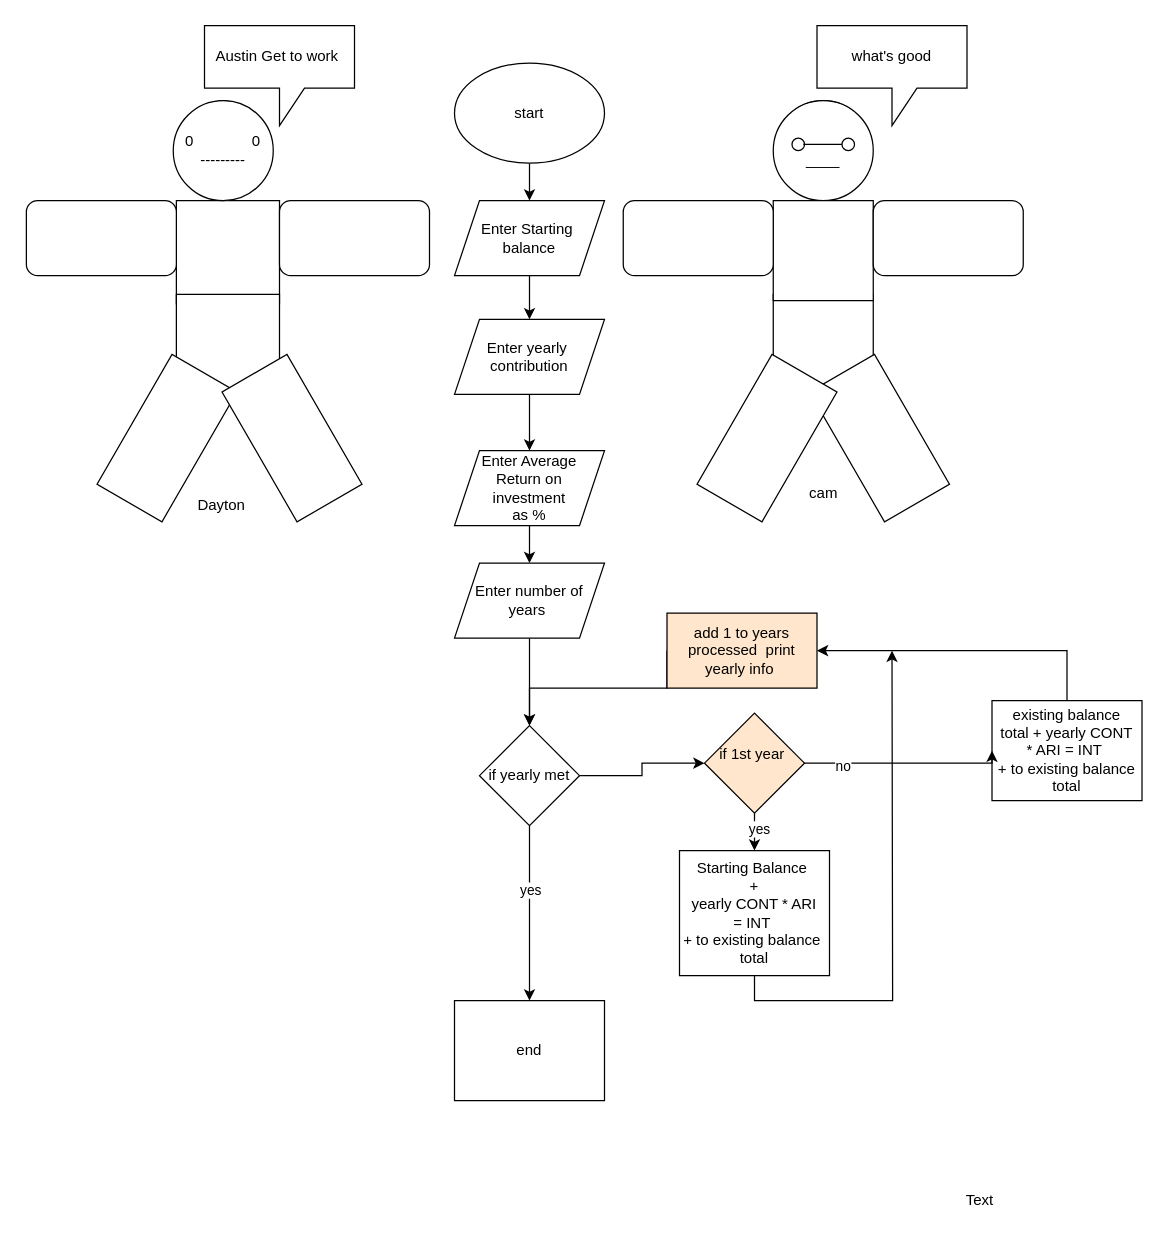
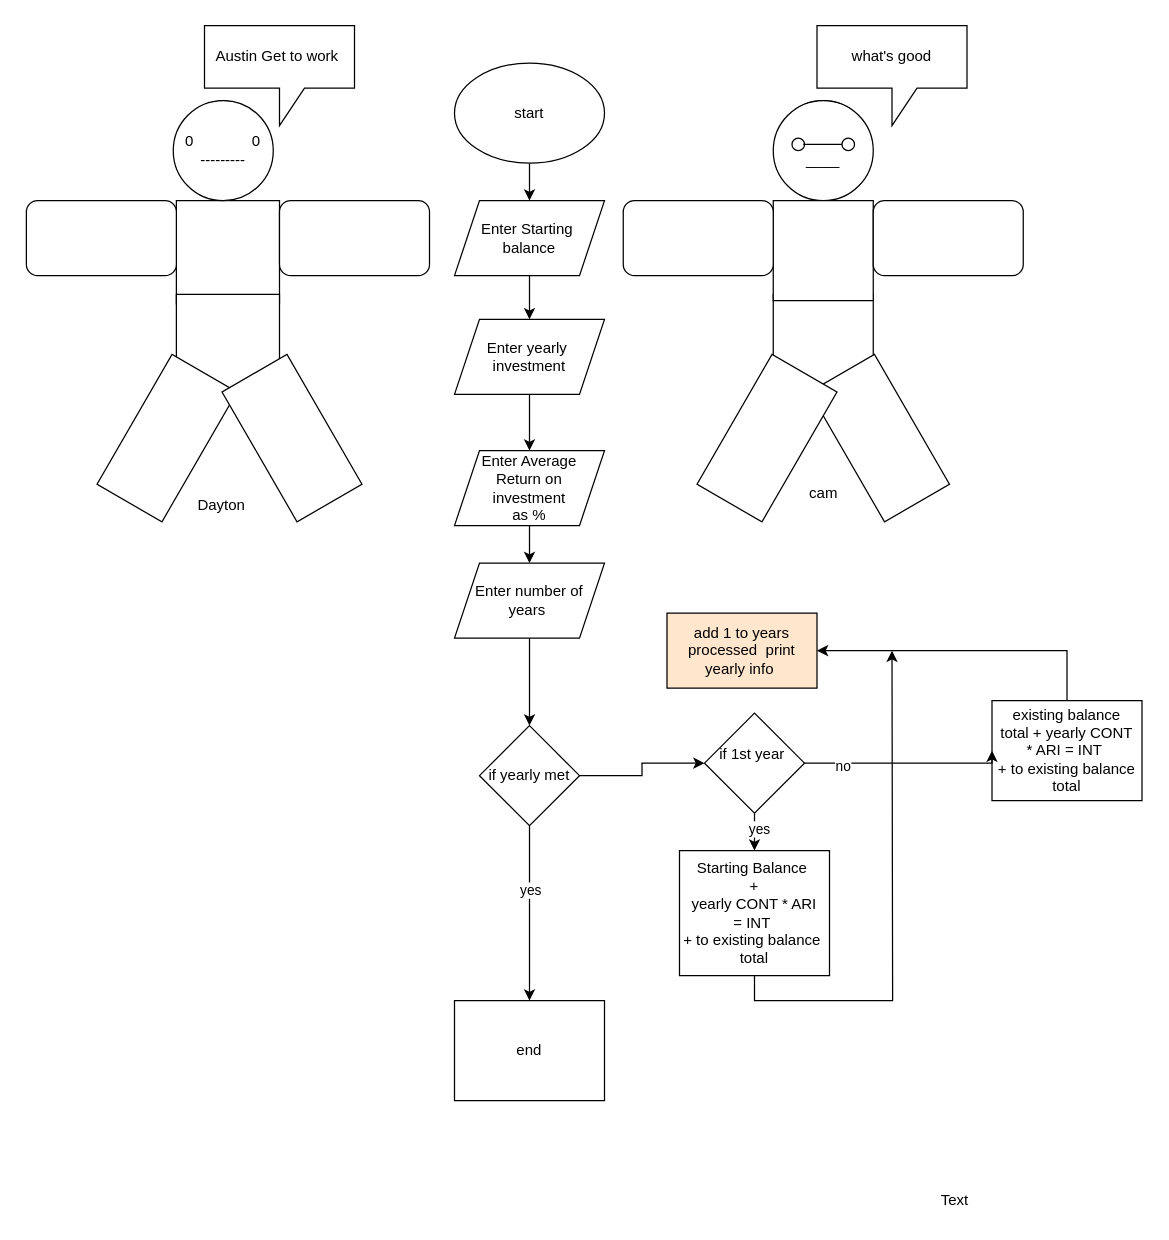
(529, 357) -> (529, 357)
(602, 688) -> none
(754, 763) -> (754, 763)
(979, 1201) -> (954, 1201)
